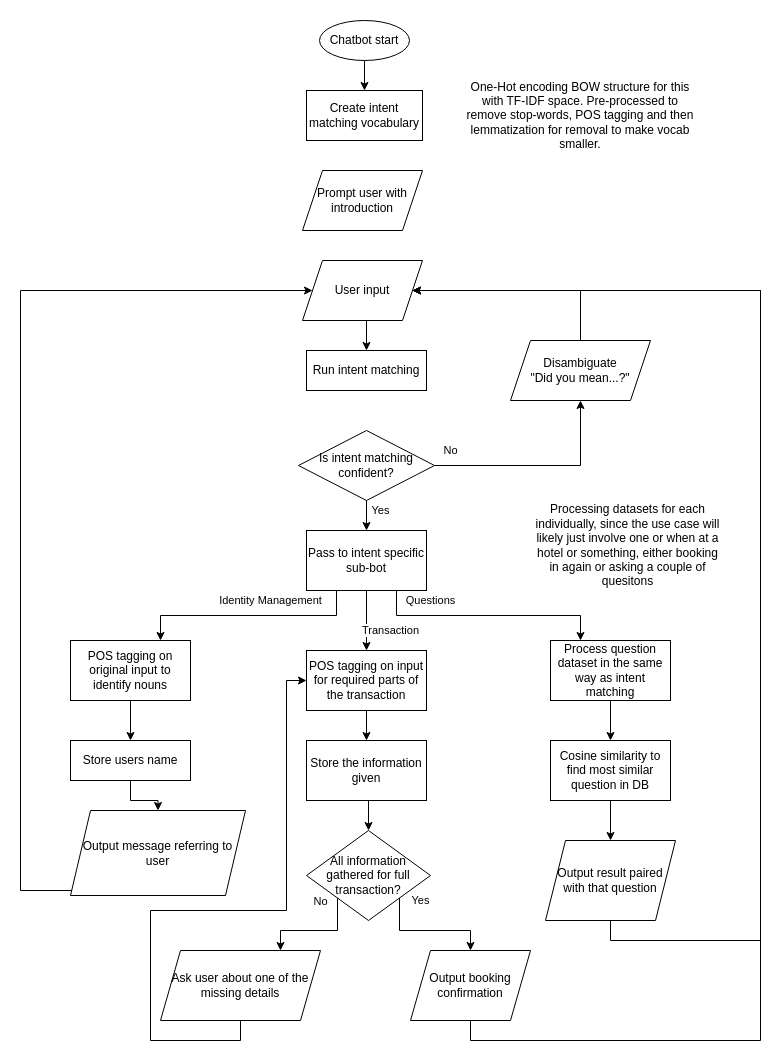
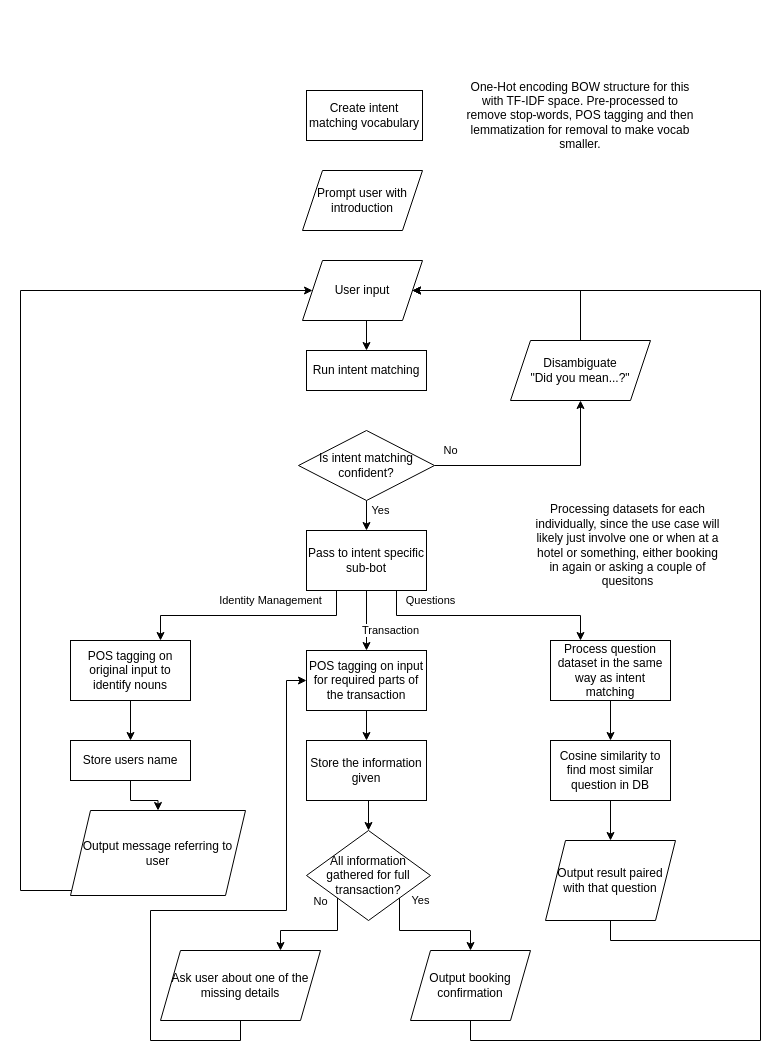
(365, 41) -> none
(365, 72) -> none
